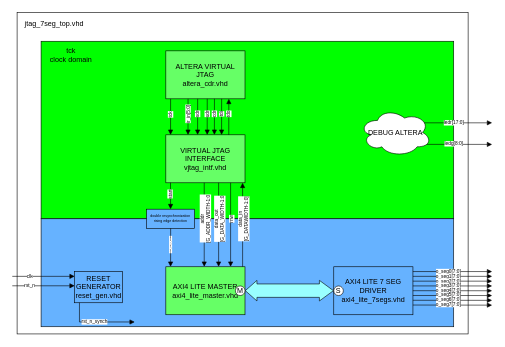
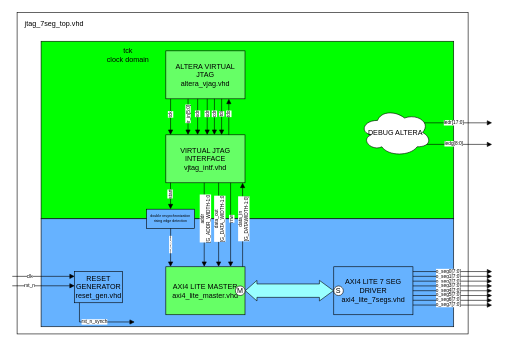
(71, 55) -> (128, 55)
(206, 75) -> (206, 75)
